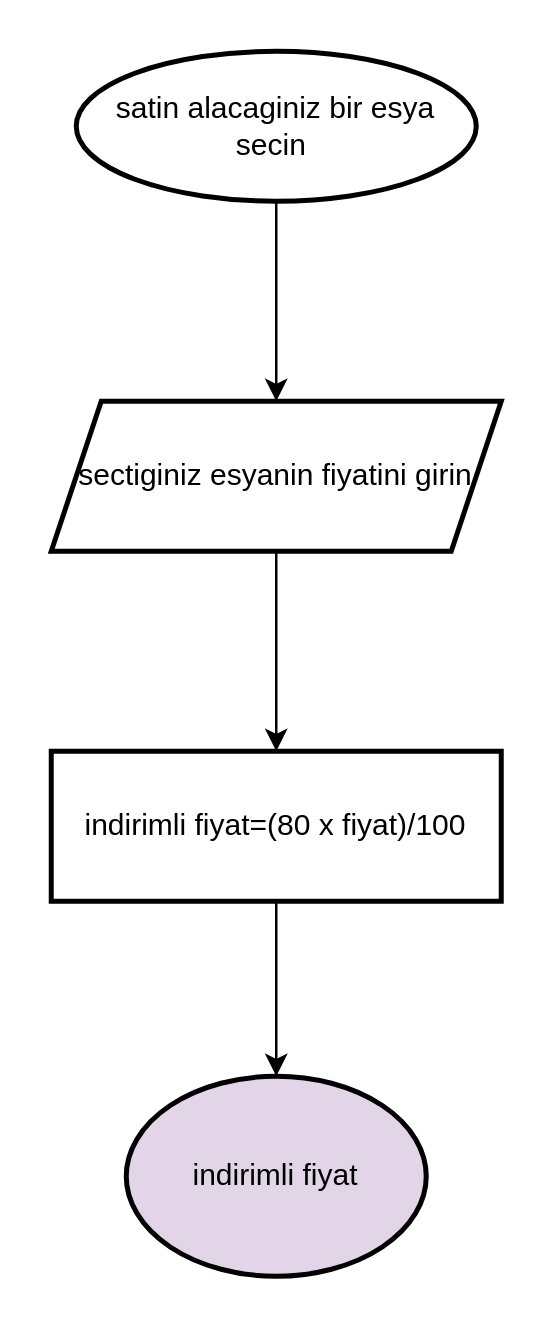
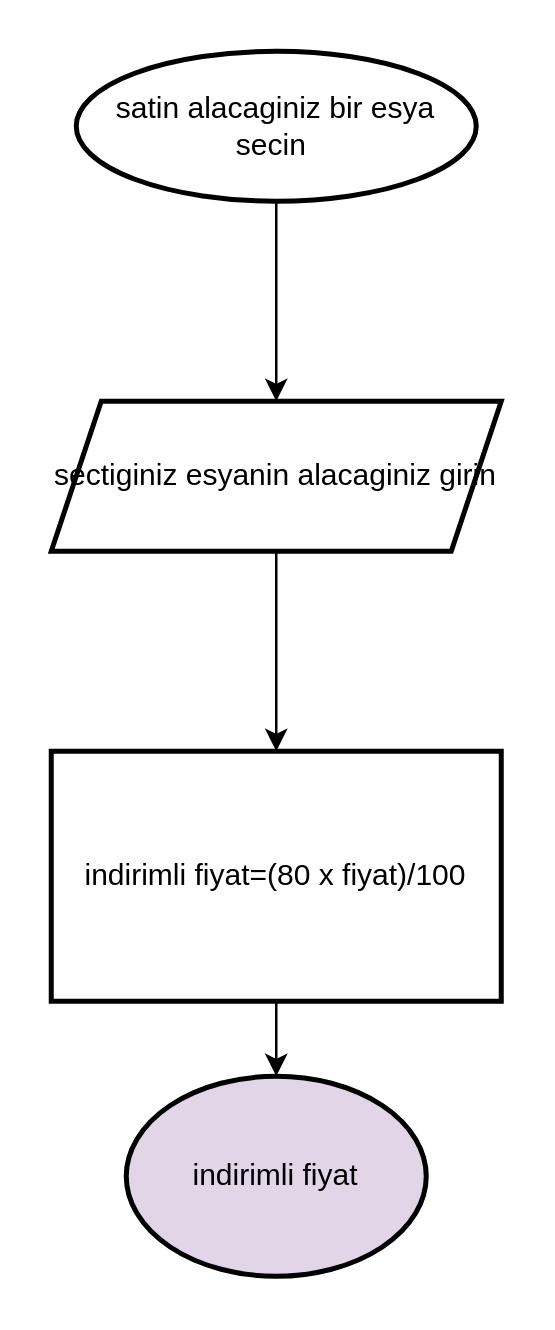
(276, 476) -> (276, 476)
(276, 826) -> (276, 876)
